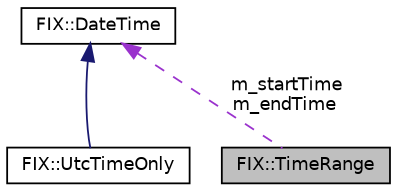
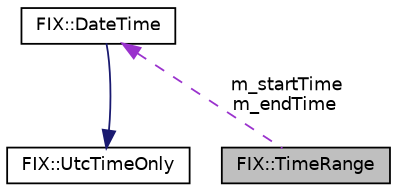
(86, 105) -> (110, 87)
